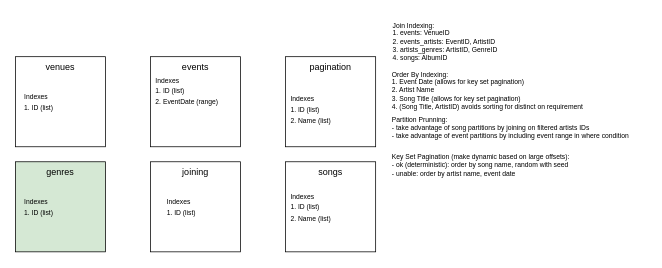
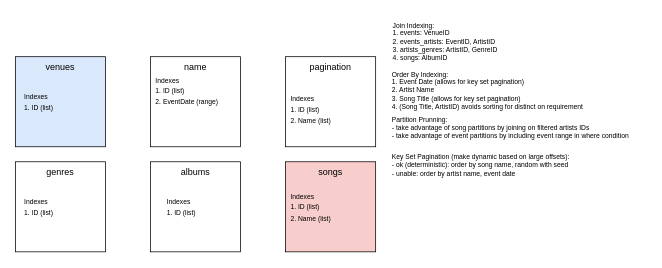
(195, 67) -> (195, 67)
(60, 102) -> (60, 102)
(195, 172) -> (195, 172)
(60, 207) -> (60, 207)
(330, 207) -> (330, 207)
